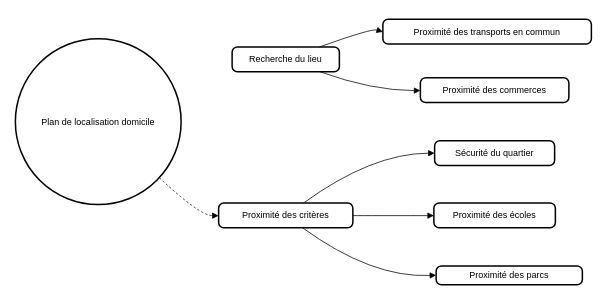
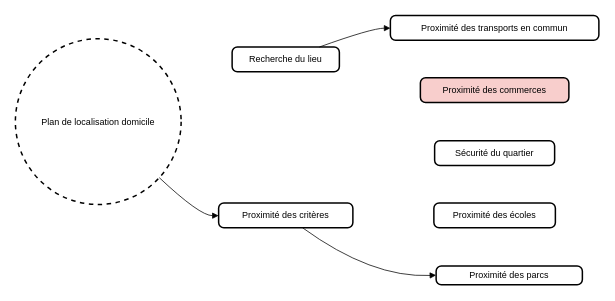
(487, 32) -> (495, 28)
(367, 85) -> none
(495, 90) -> (495, 90)
(98, 122) -> (98, 122)
(362, 169) -> none
(181, 197) -> (181, 197)
(391, 215) -> none
